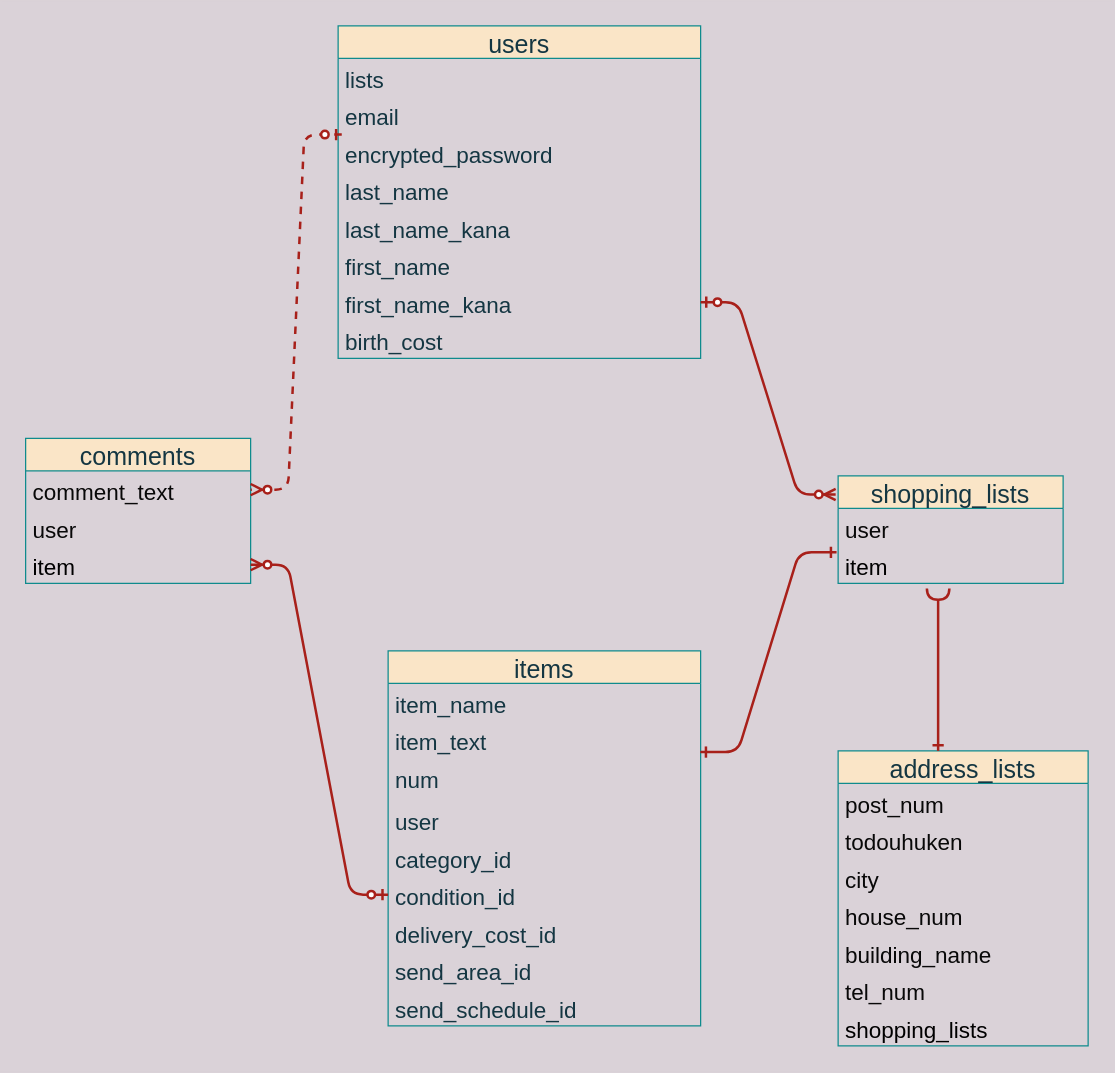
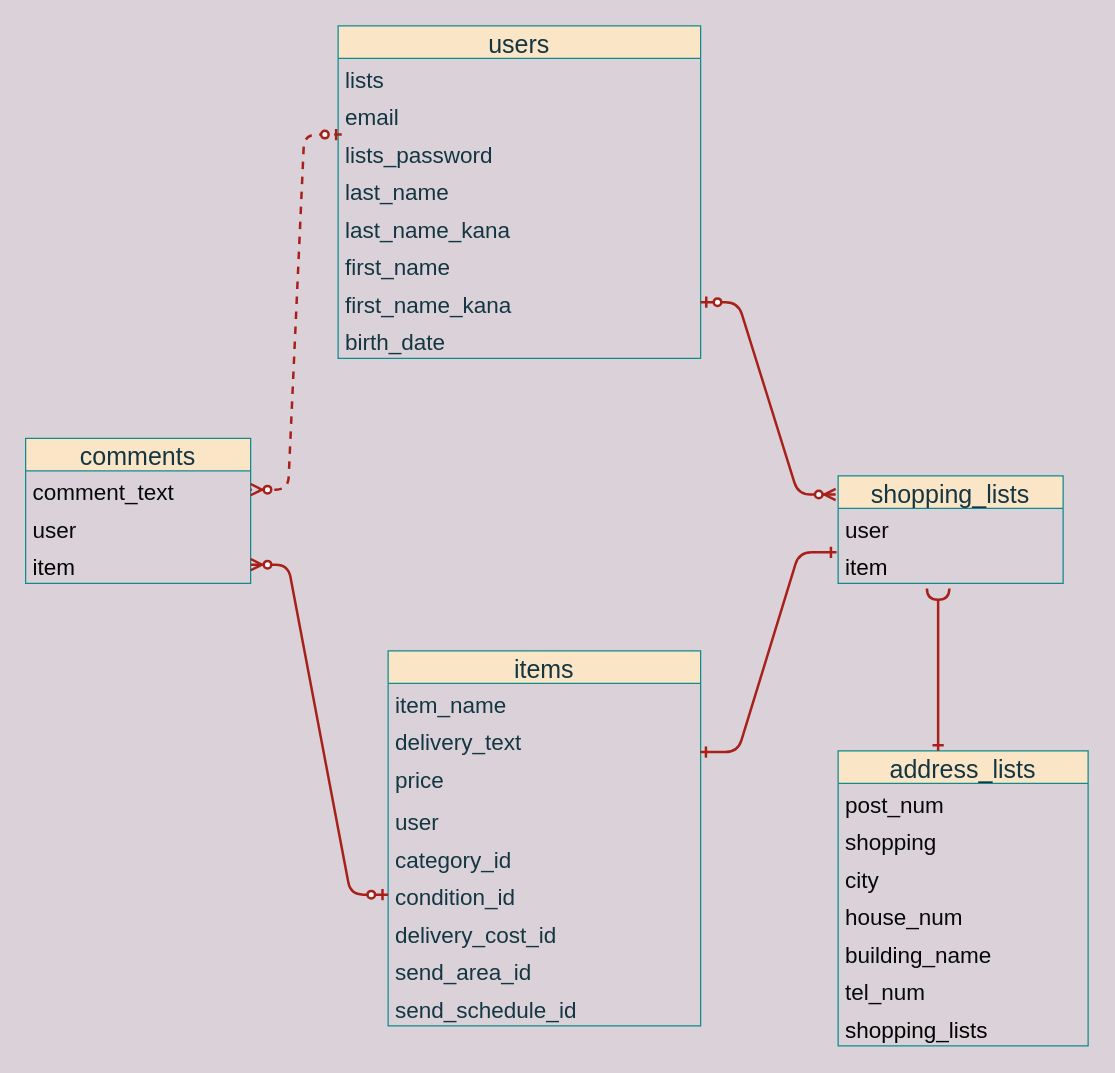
(458, 155) -> (427, 155)
(405, 343) -> (405, 343)
(449, 743) -> (471, 743)
(414, 780) -> (424, 780)
(908, 843) -> (892, 843)
